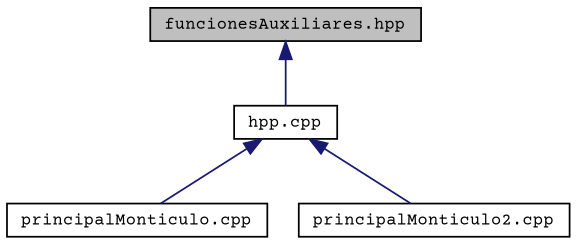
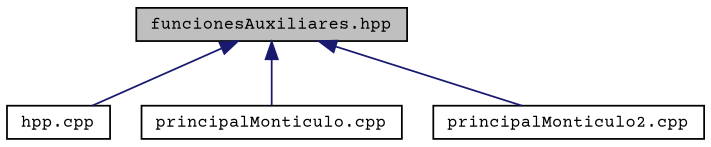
(204, 176) -> (272, 83)
(367, 176) -> (429, 76)
